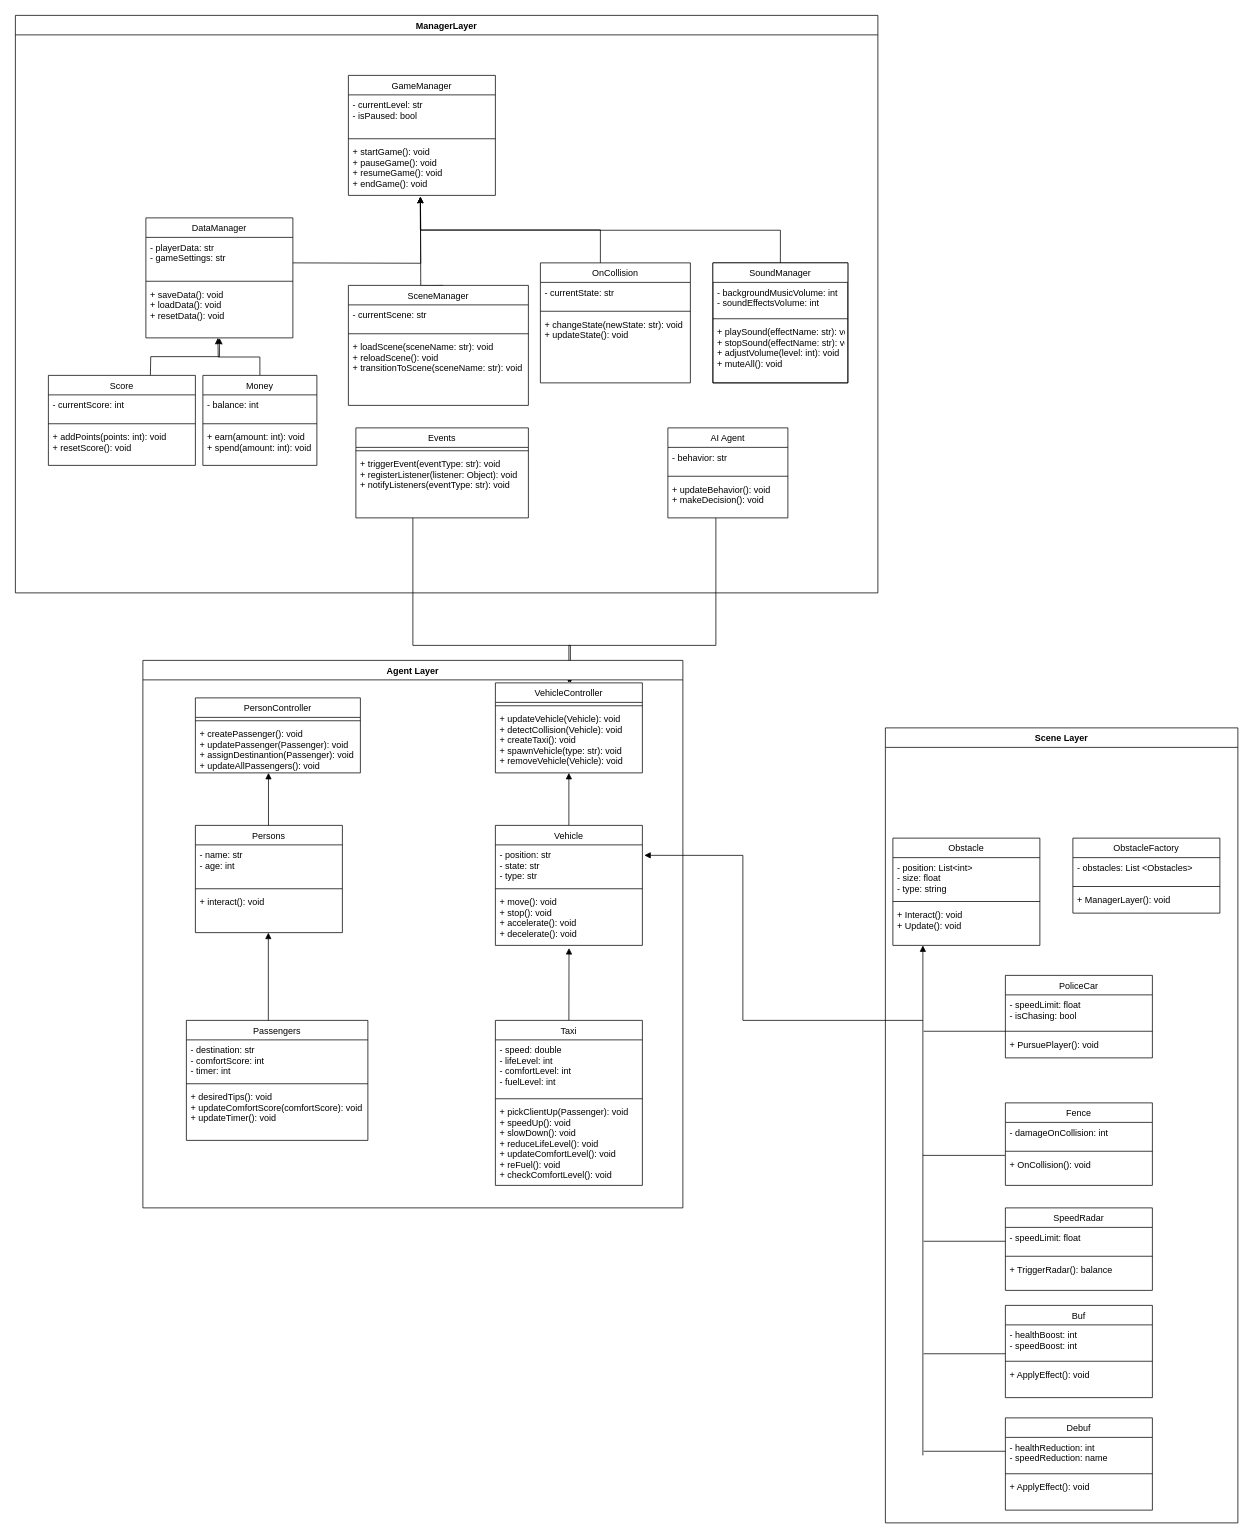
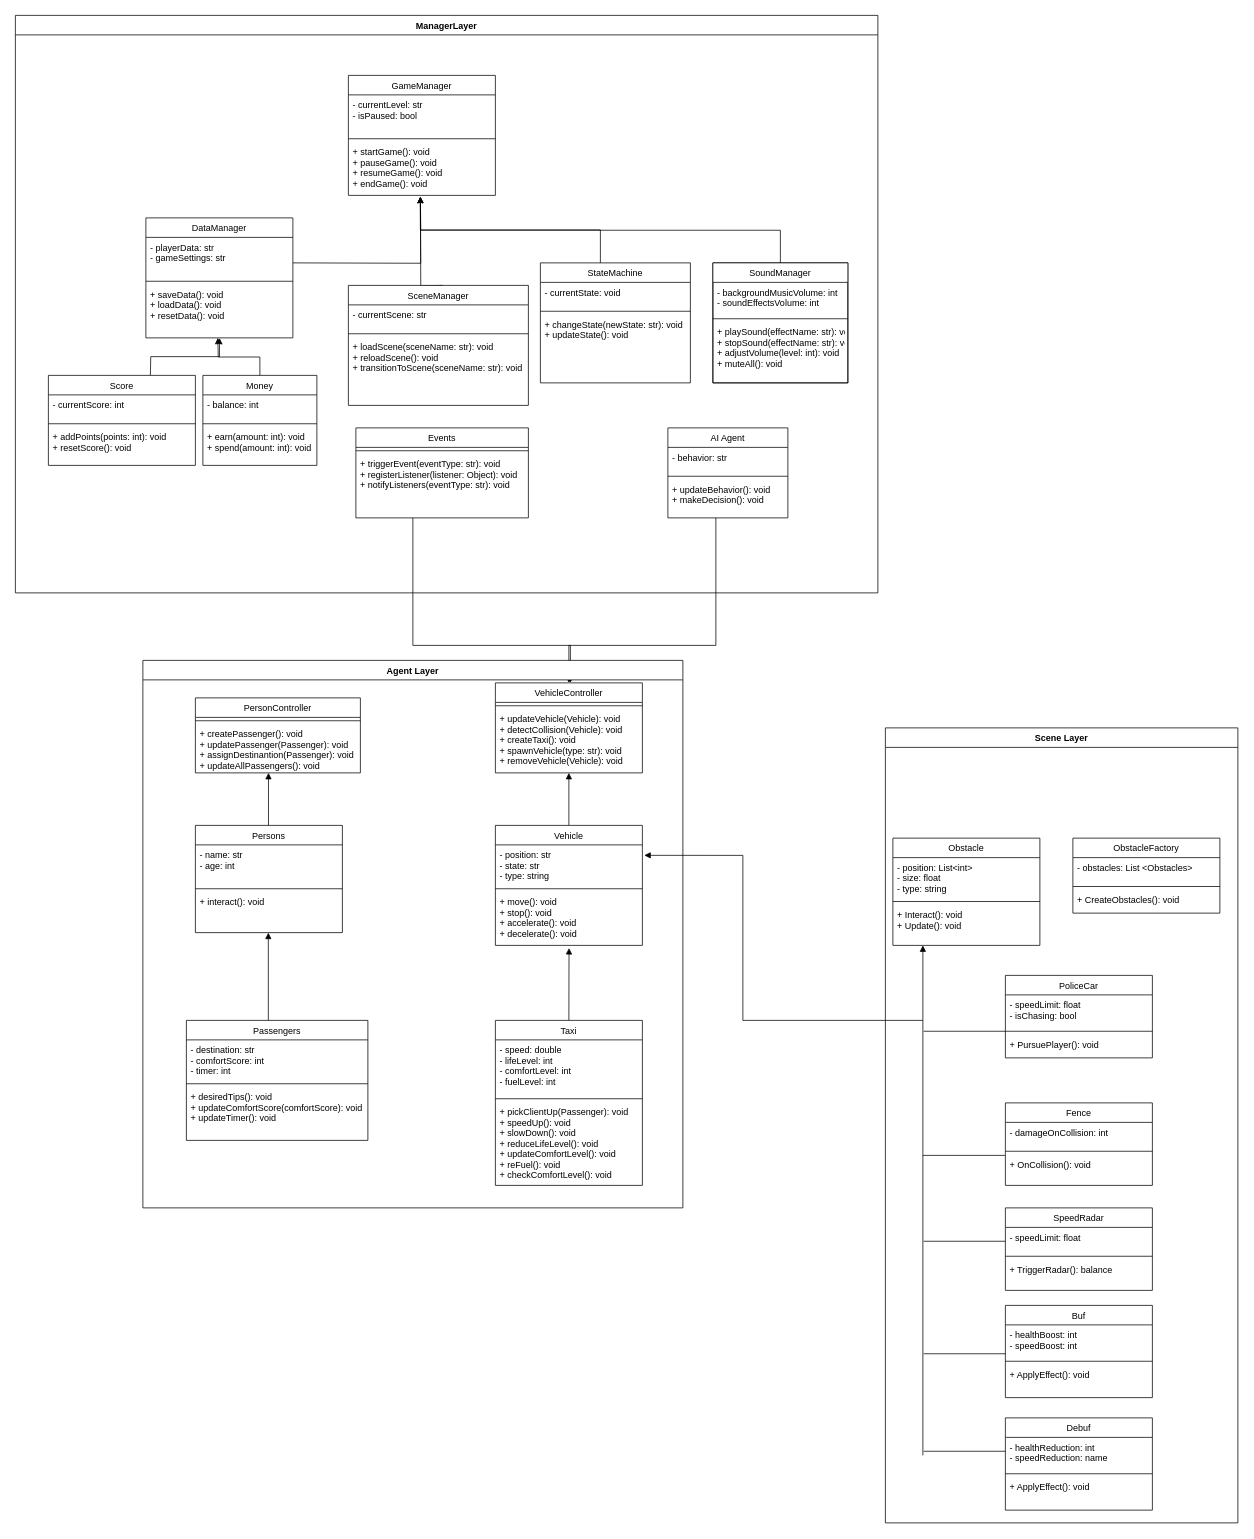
(615, 273) -> (615, 273)
(589, 293) -> (590, 293)
(531, 855) -> (531, 855)
(1128, 900) -> (1134, 900)
